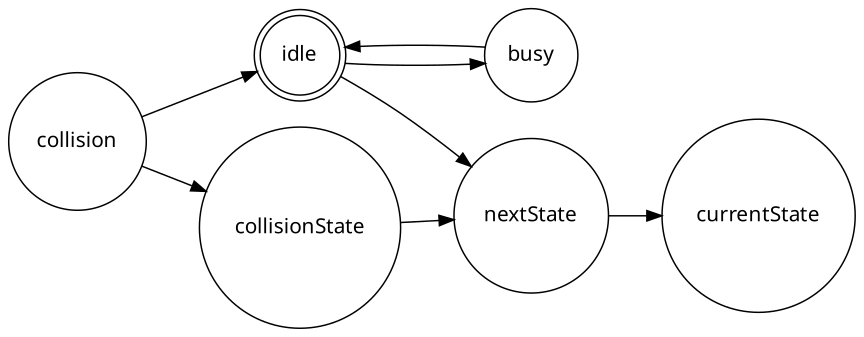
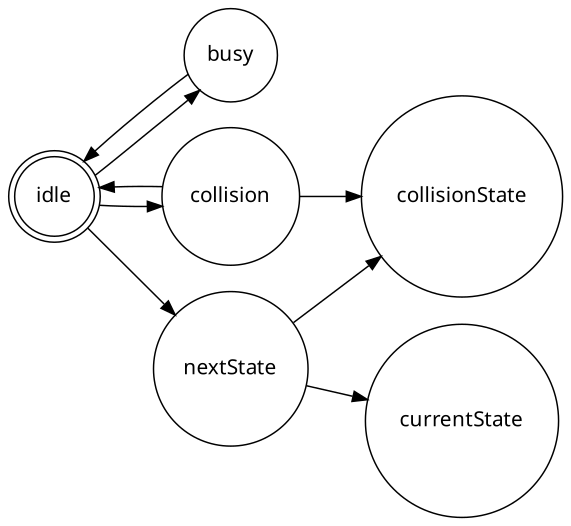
none -> (123, 206)
(420, 221) -> (331, 294)
